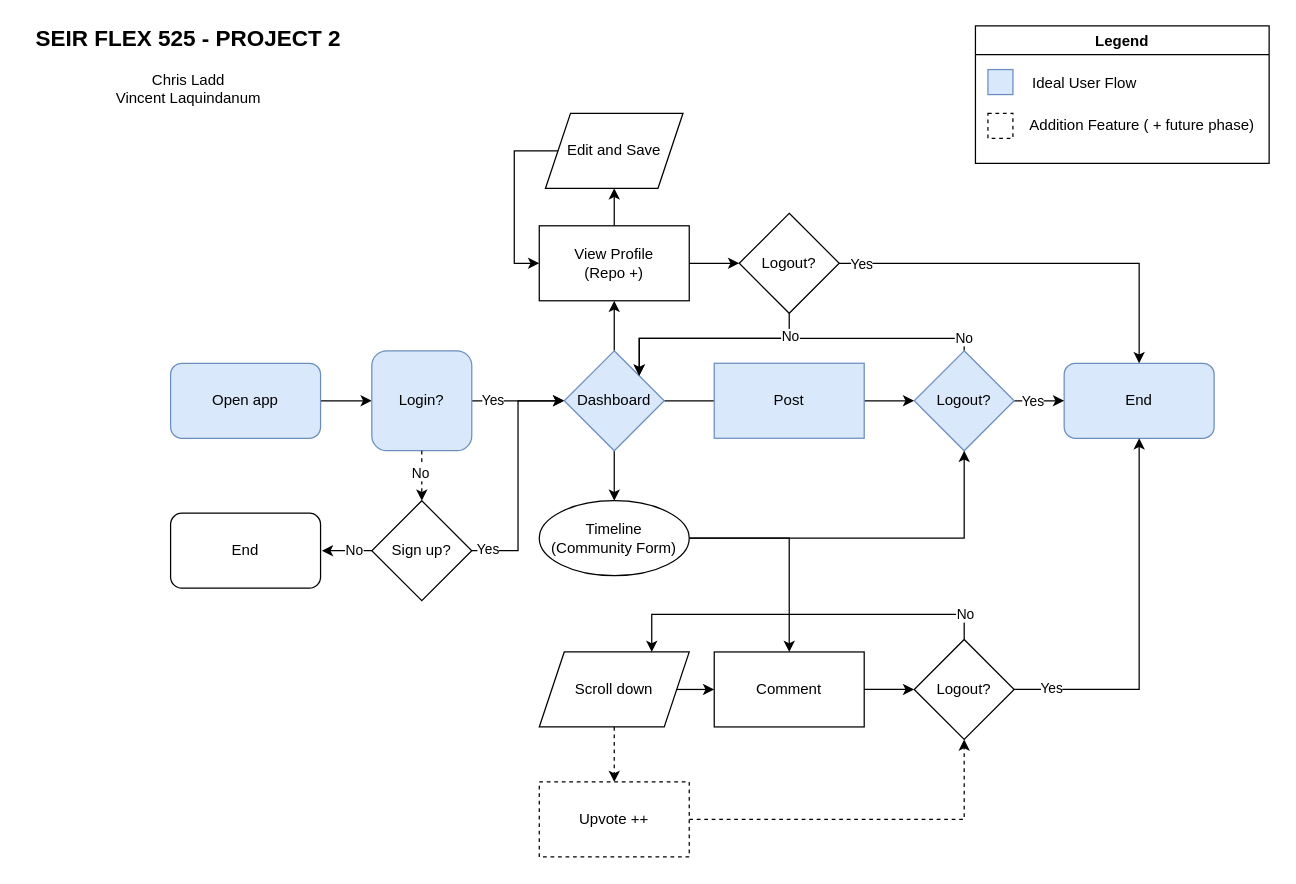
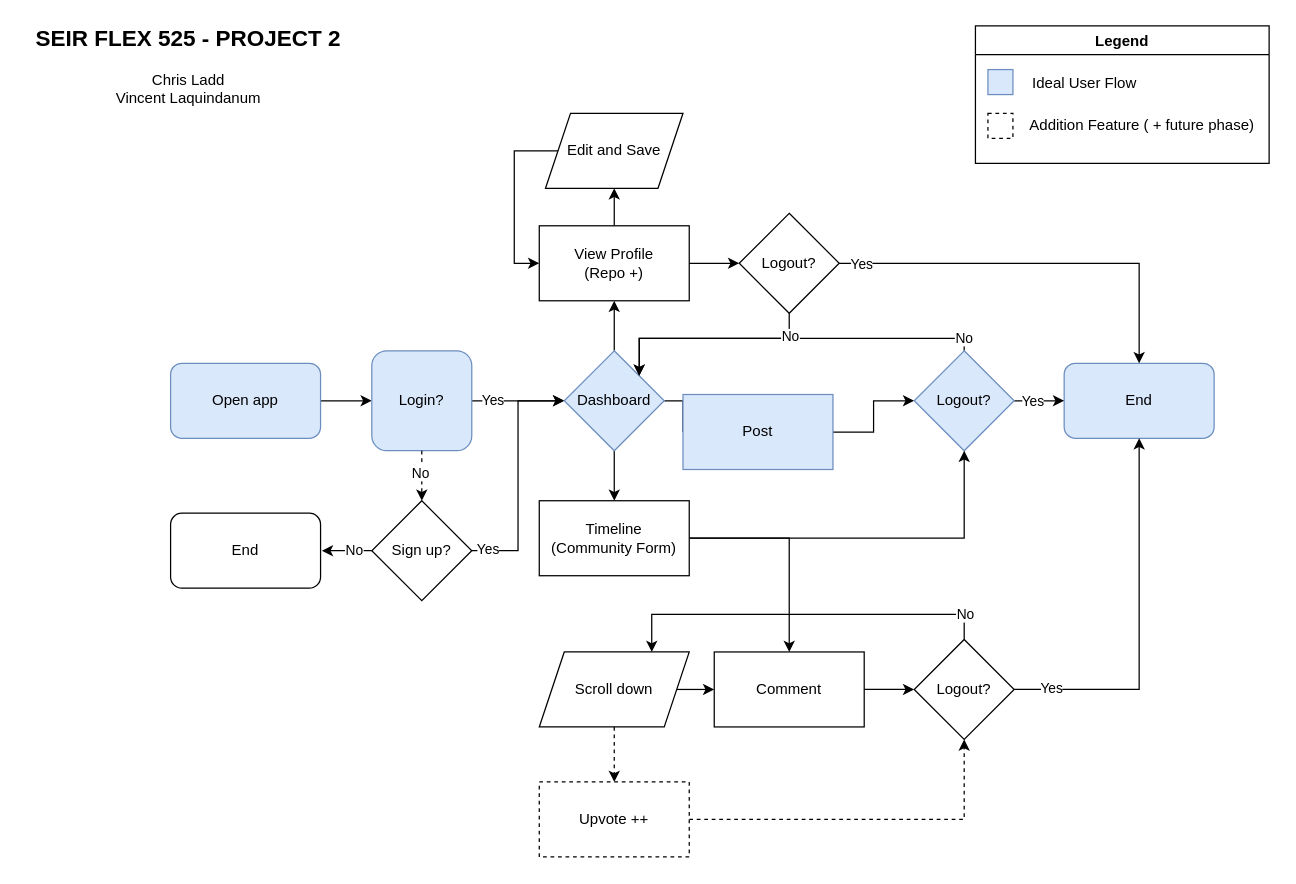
(789, 401) -> (758, 432)
(614, 538) -> (614, 538)
